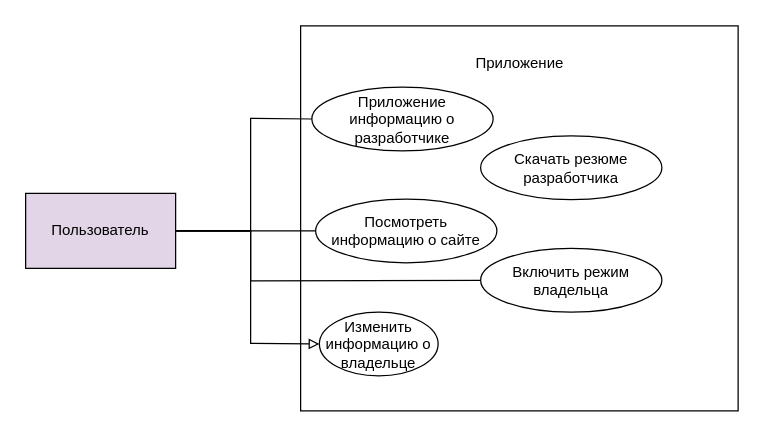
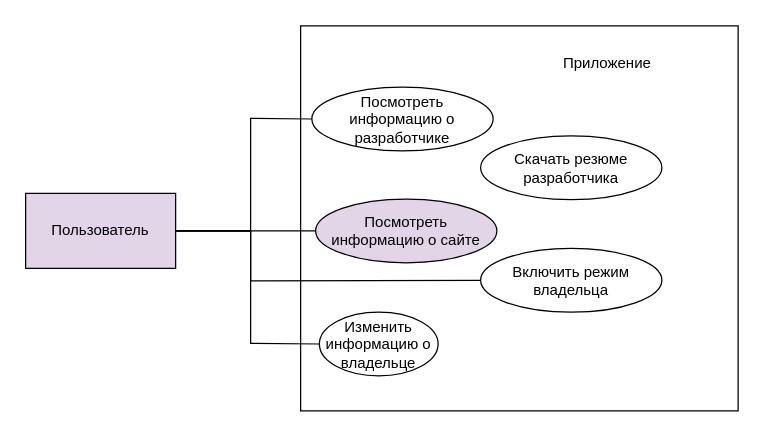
(519, 63) -> (607, 63)
(403, 119) -> (403, 119)
(406, 231) -> (406, 231)
(308, 344) -> (312, 344)
